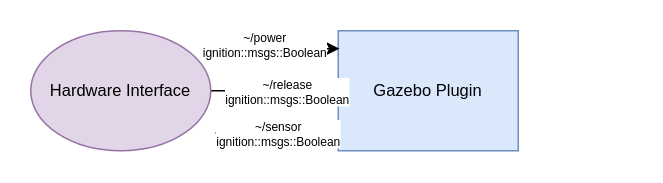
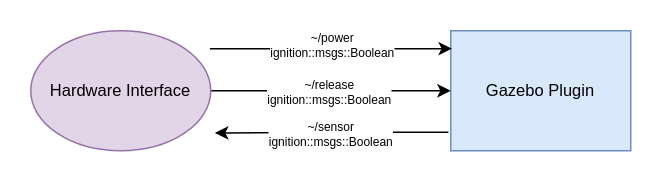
(428, 91) -> (541, 91)
